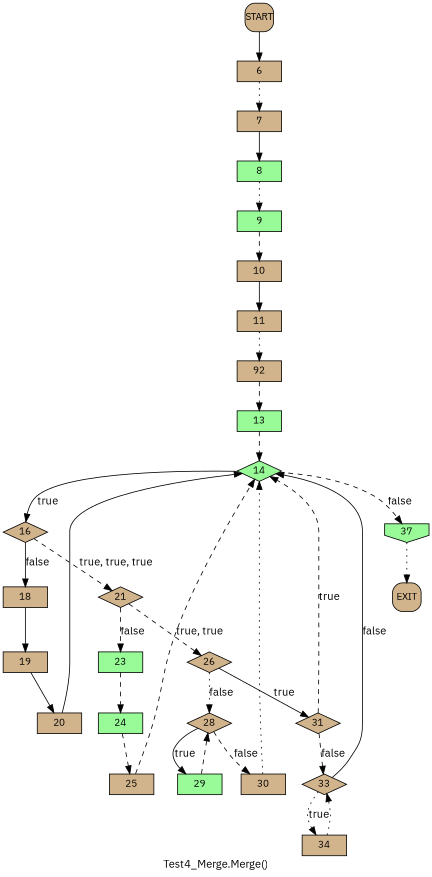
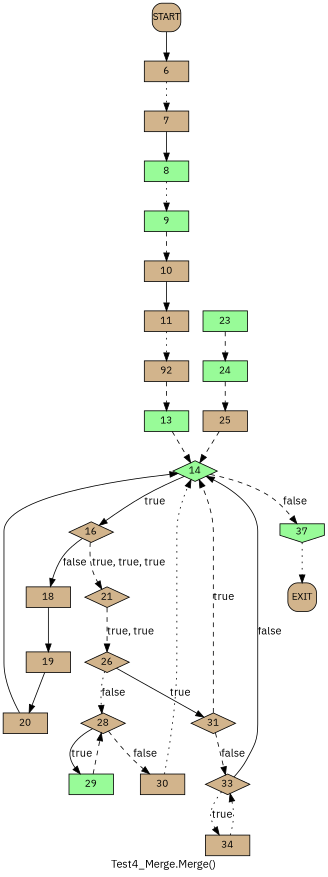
(121, 626) -> none
